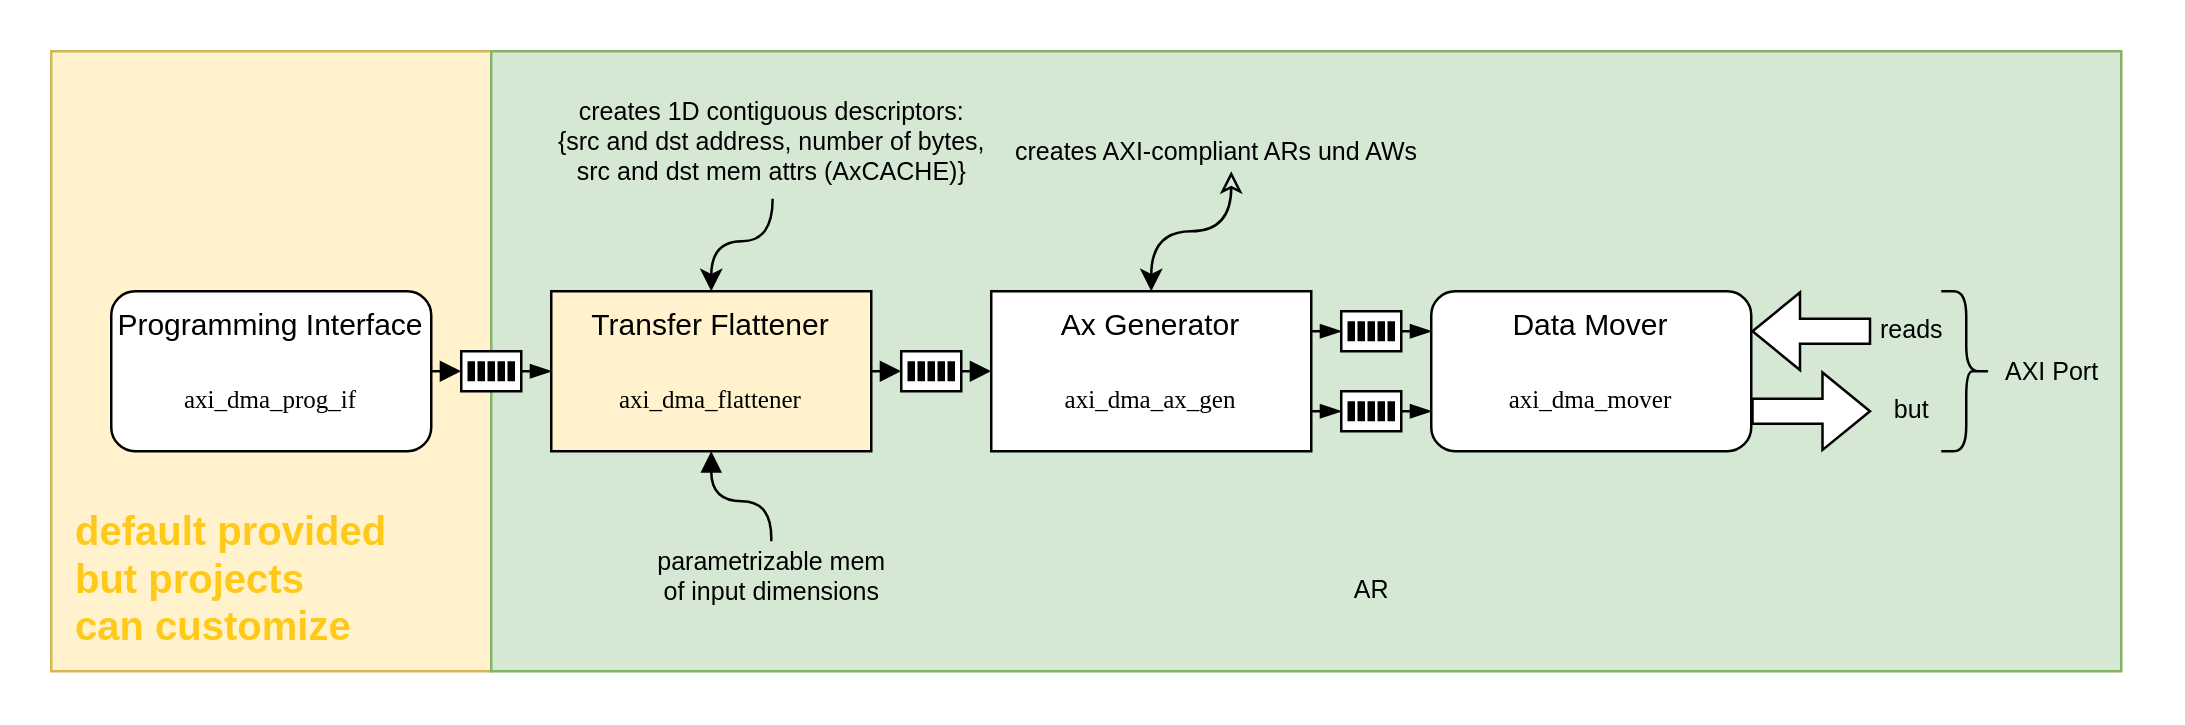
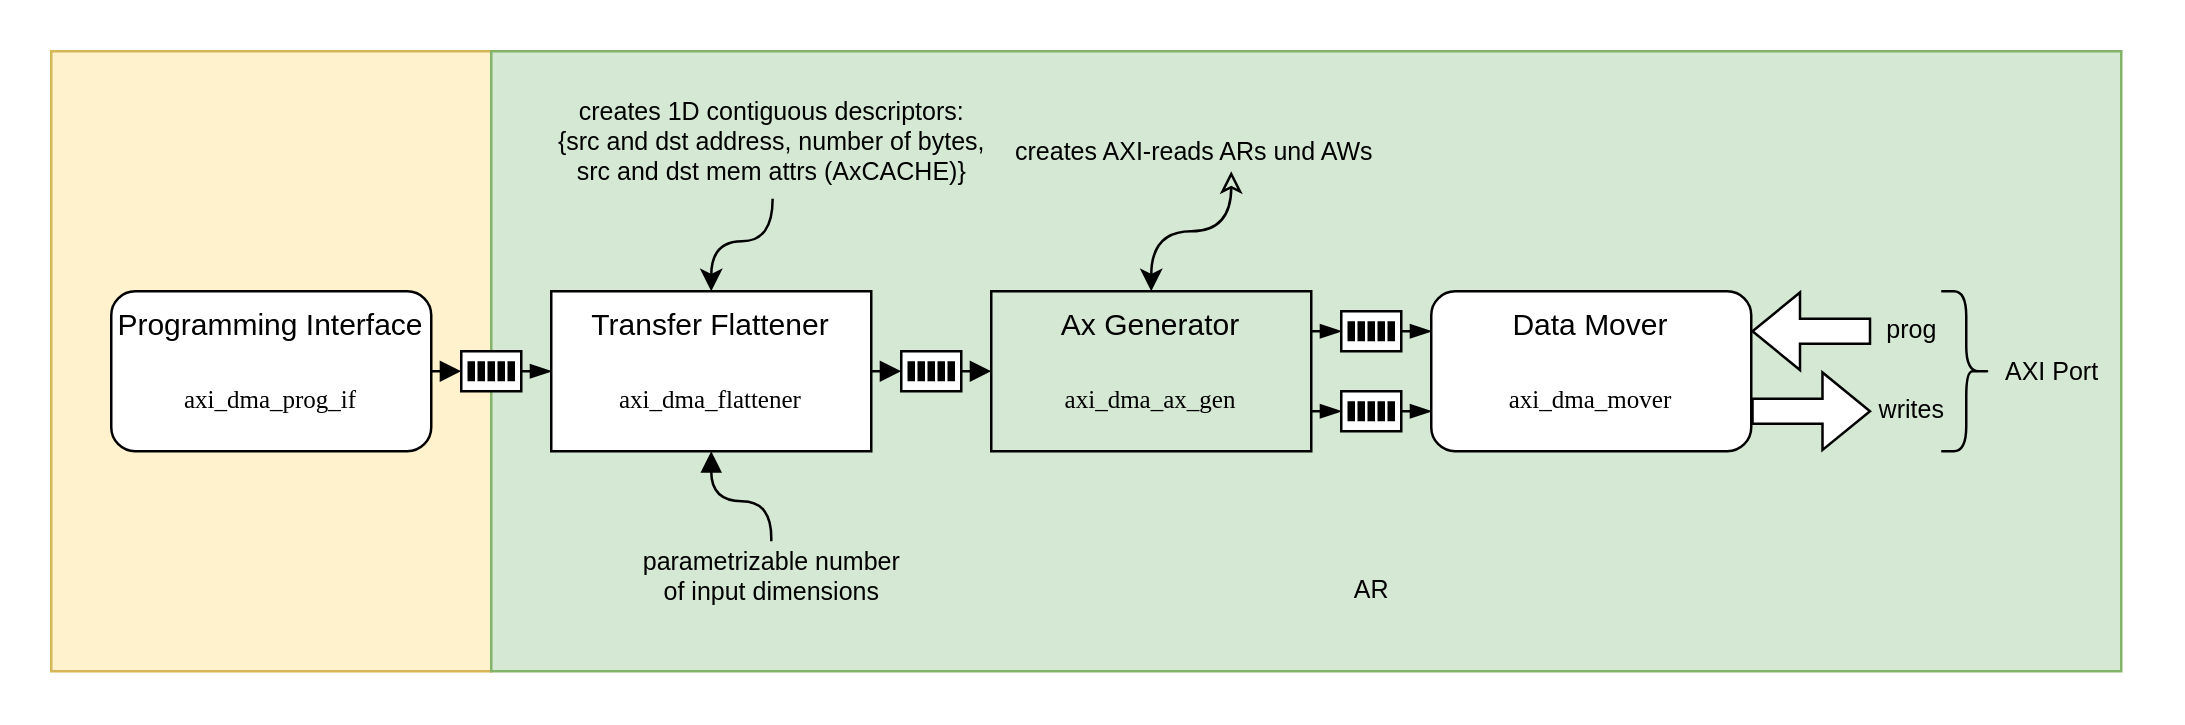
(1228, 154) -> (1206, 154)
(1913, 329) -> (1913, 329)
(711, 371) -> (711, 371)
(1151, 371) -> (1151, 371)
(1913, 409) -> (1913, 409)
(231, 576) -> none
(773, 579) -> (773, 579)
